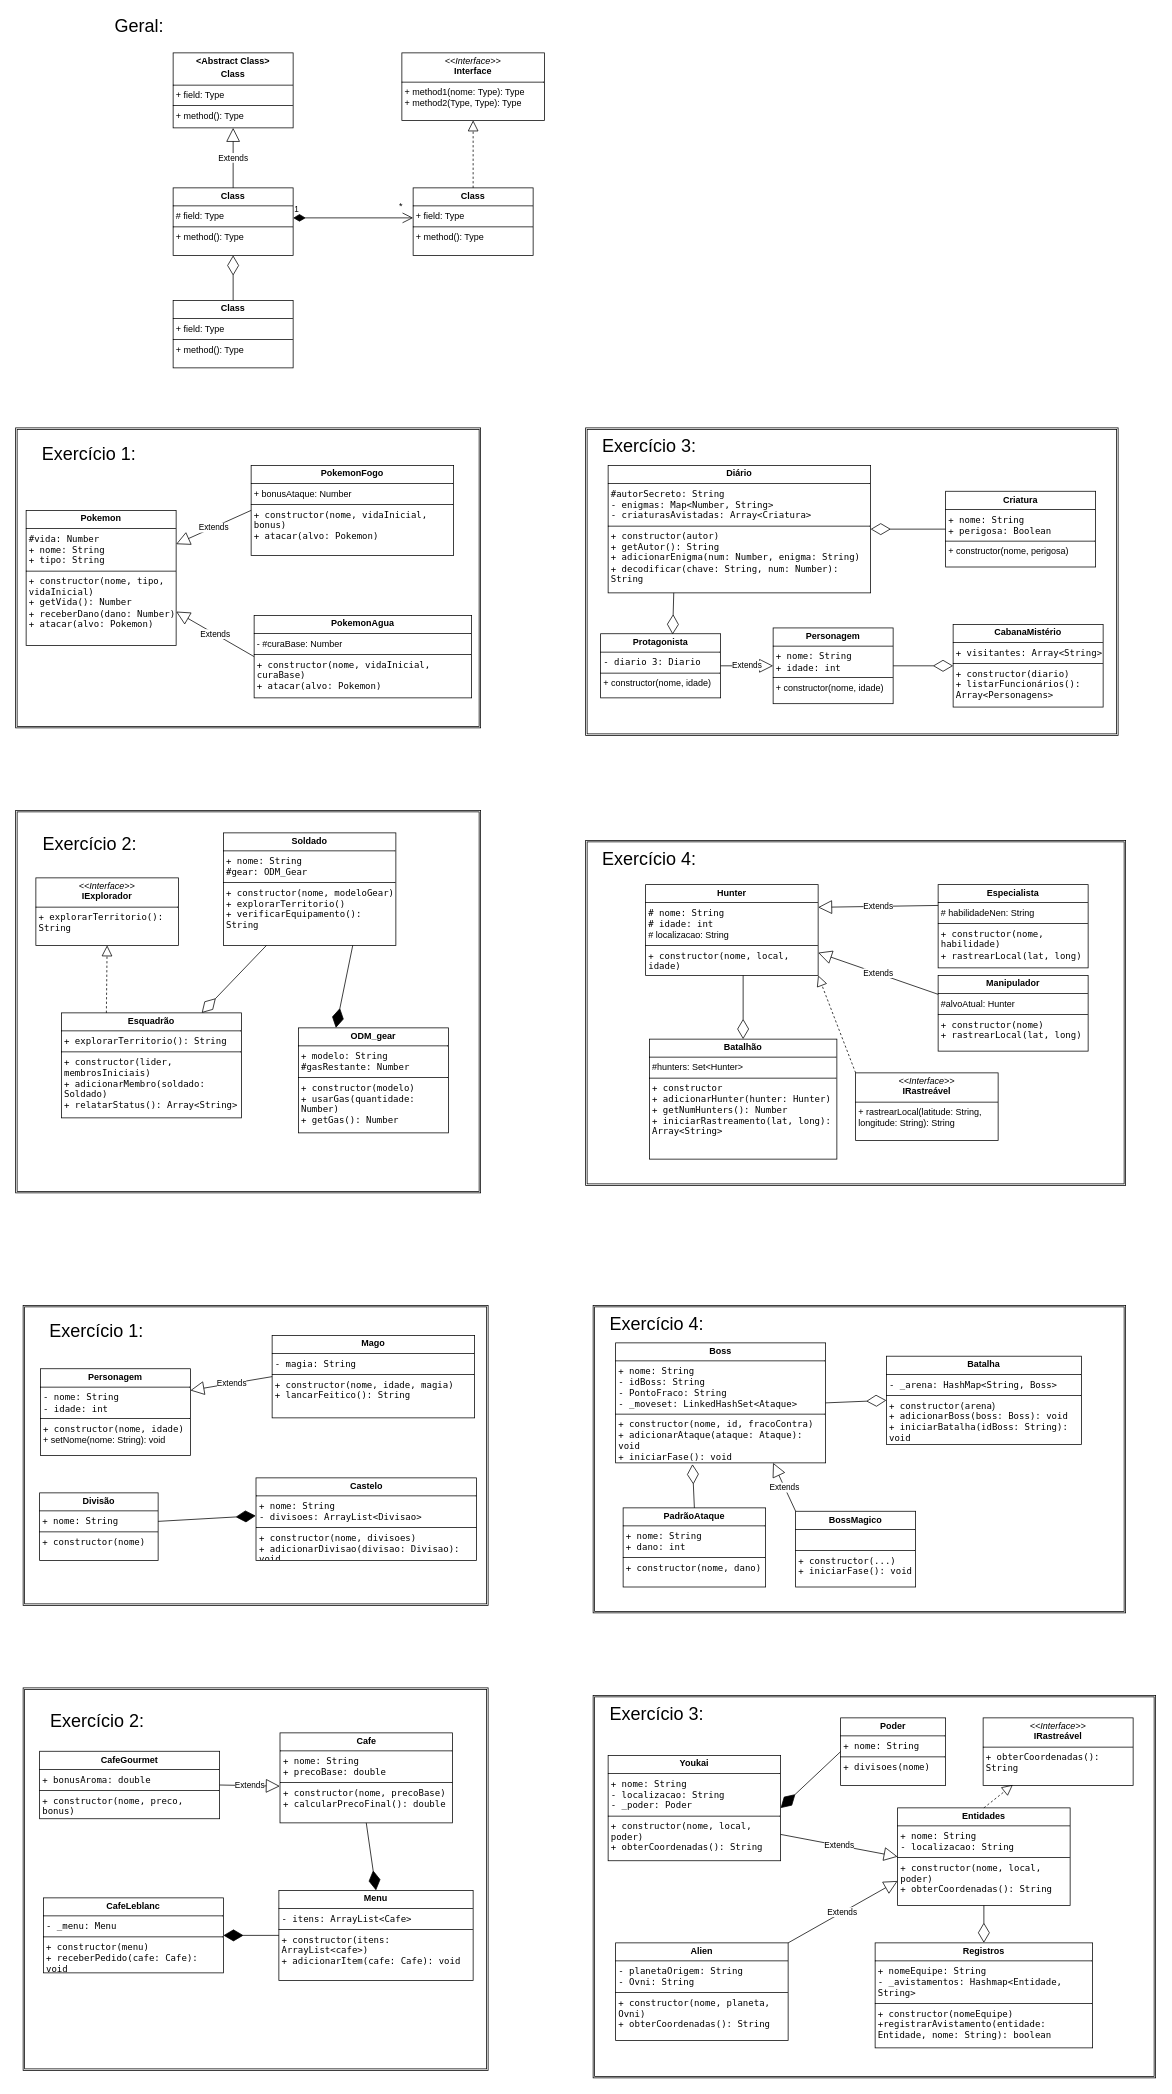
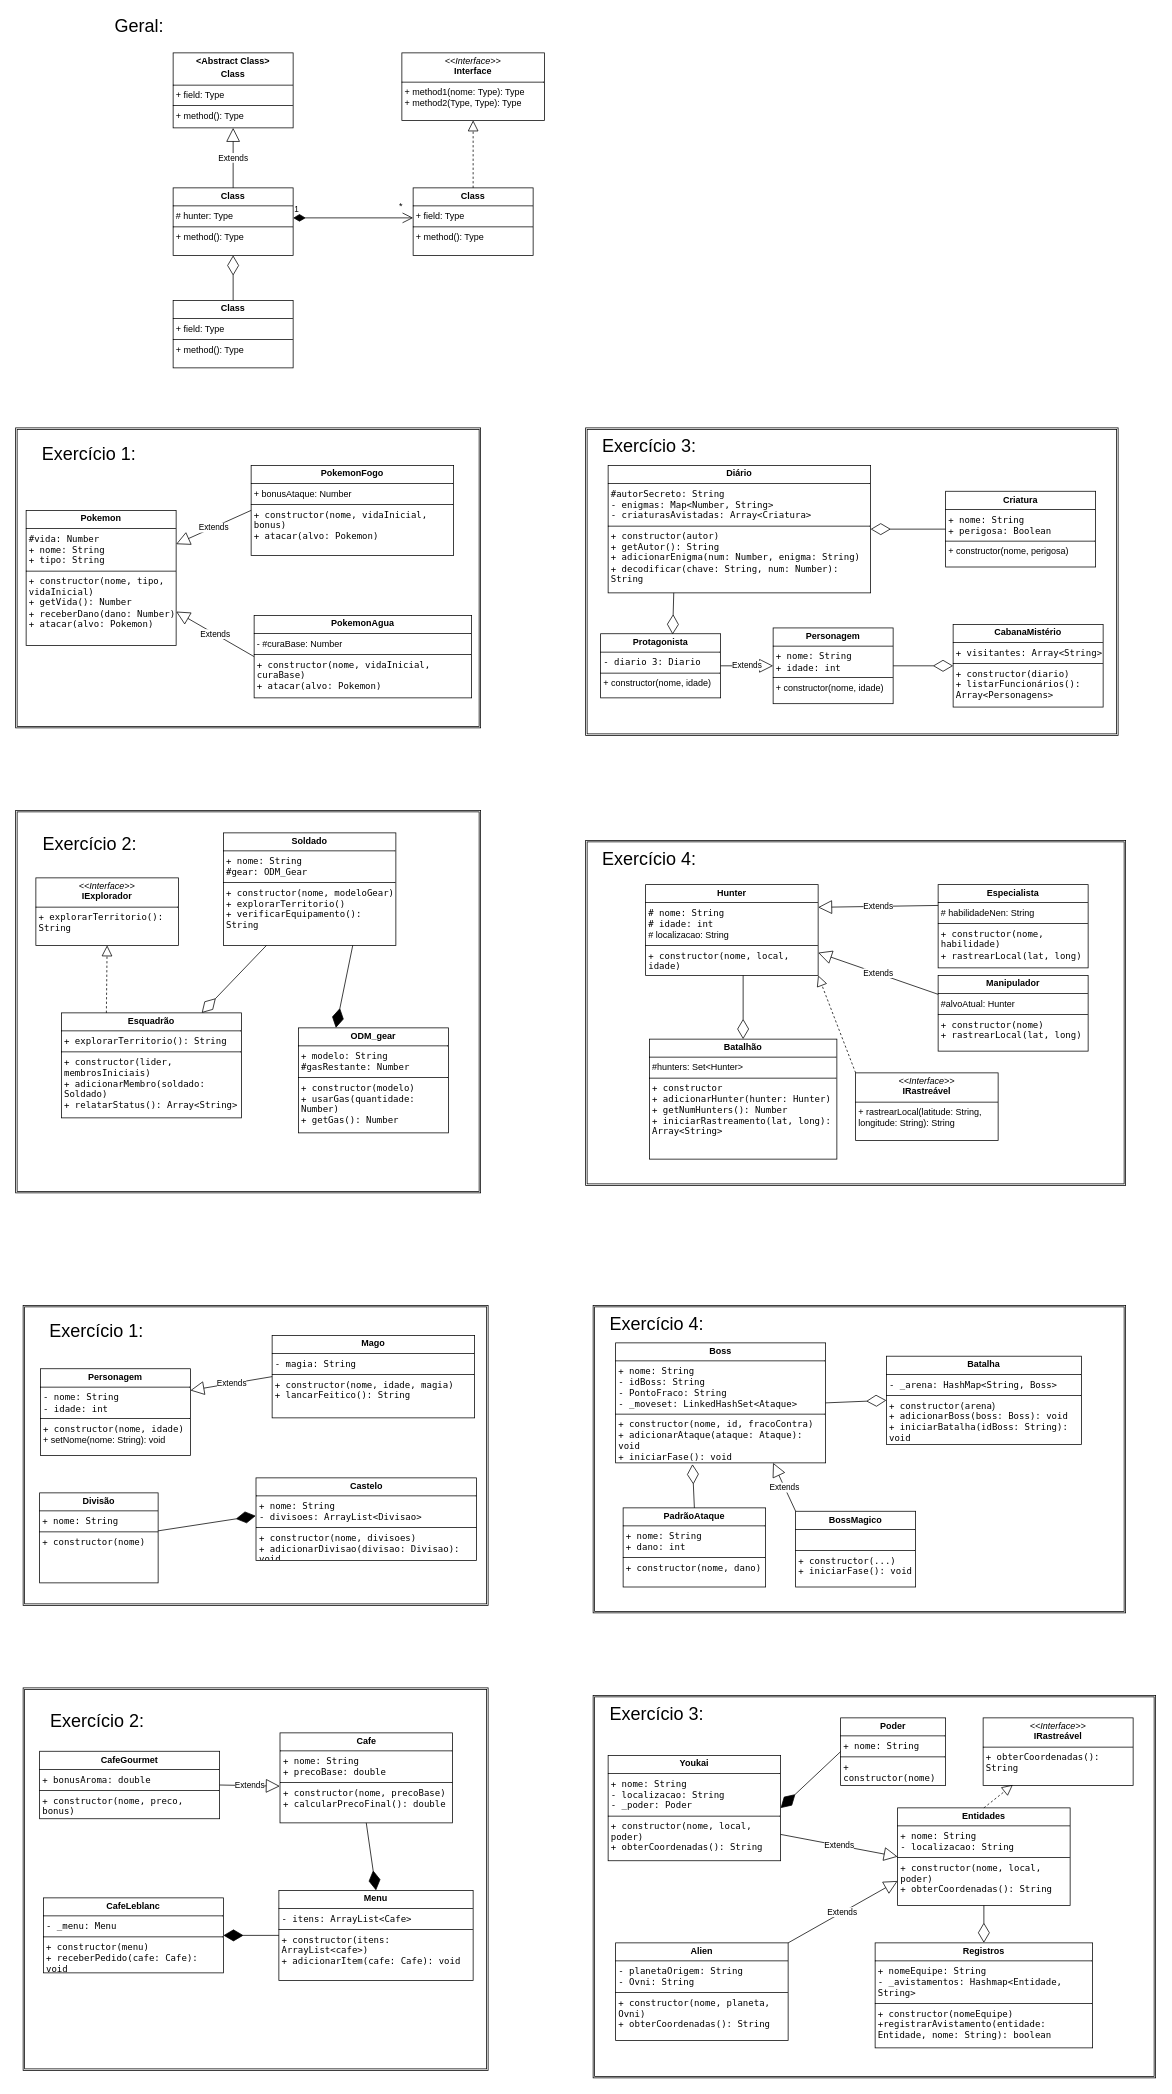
(210, 204) -> (210, 204)
(99, 1527) -> (99, 1538)
(877, 1734) -> (887, 1734)
